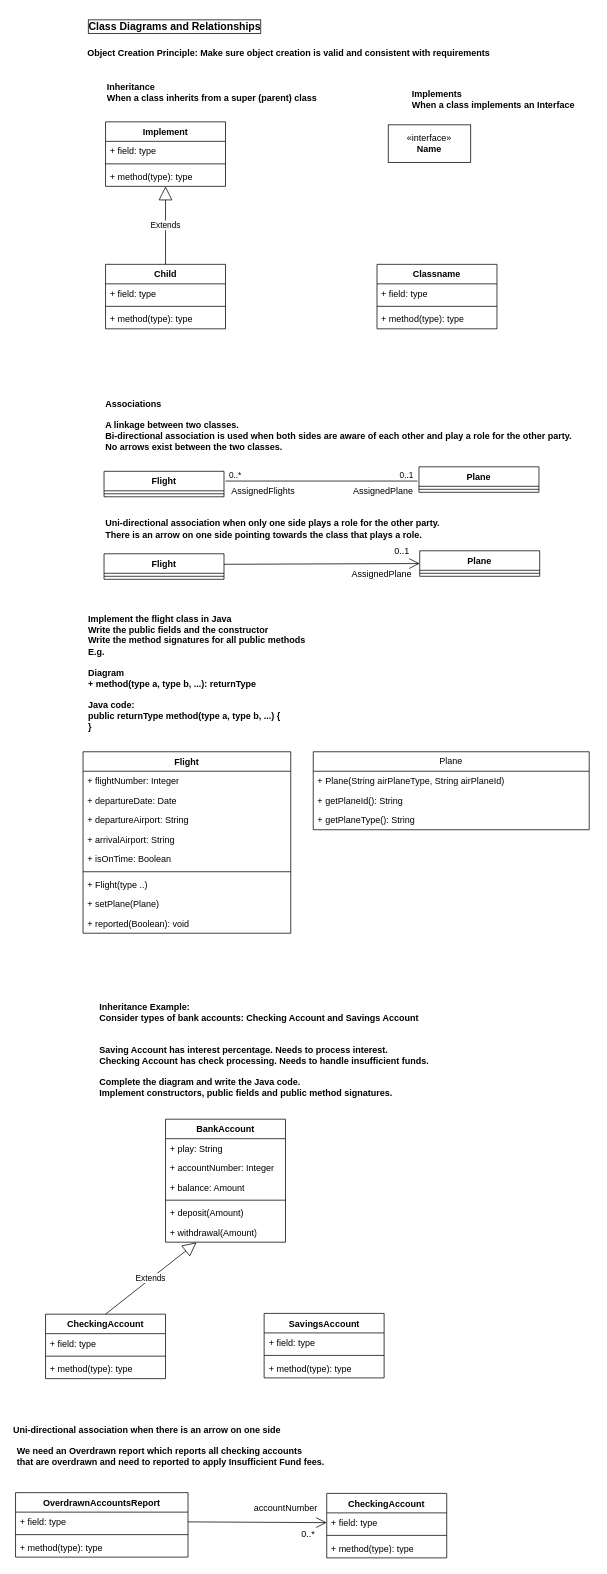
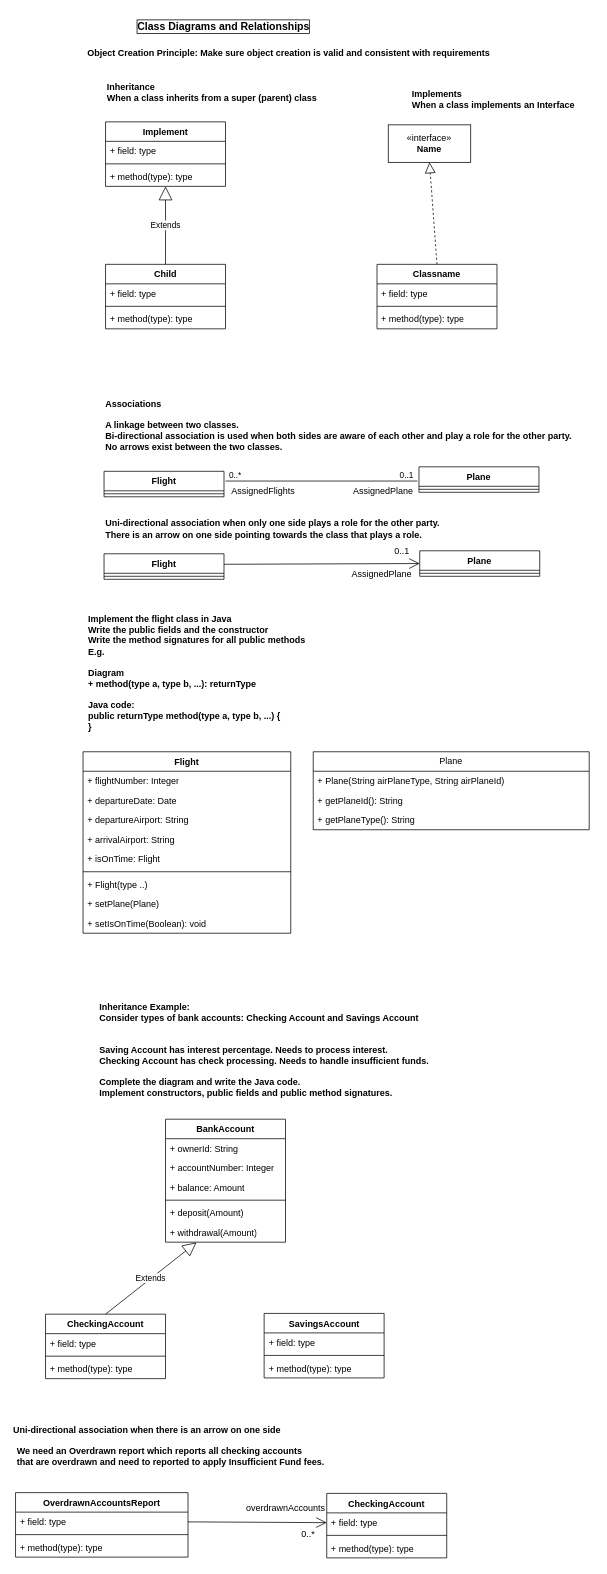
(174, 27) -> (223, 27)
none -> (434, 219)
(128, 860) -> (125, 860)
(145, 925) -> (151, 925)
(199, 1150) -> (208, 1150)
(286, 1509) -> (286, 1509)
